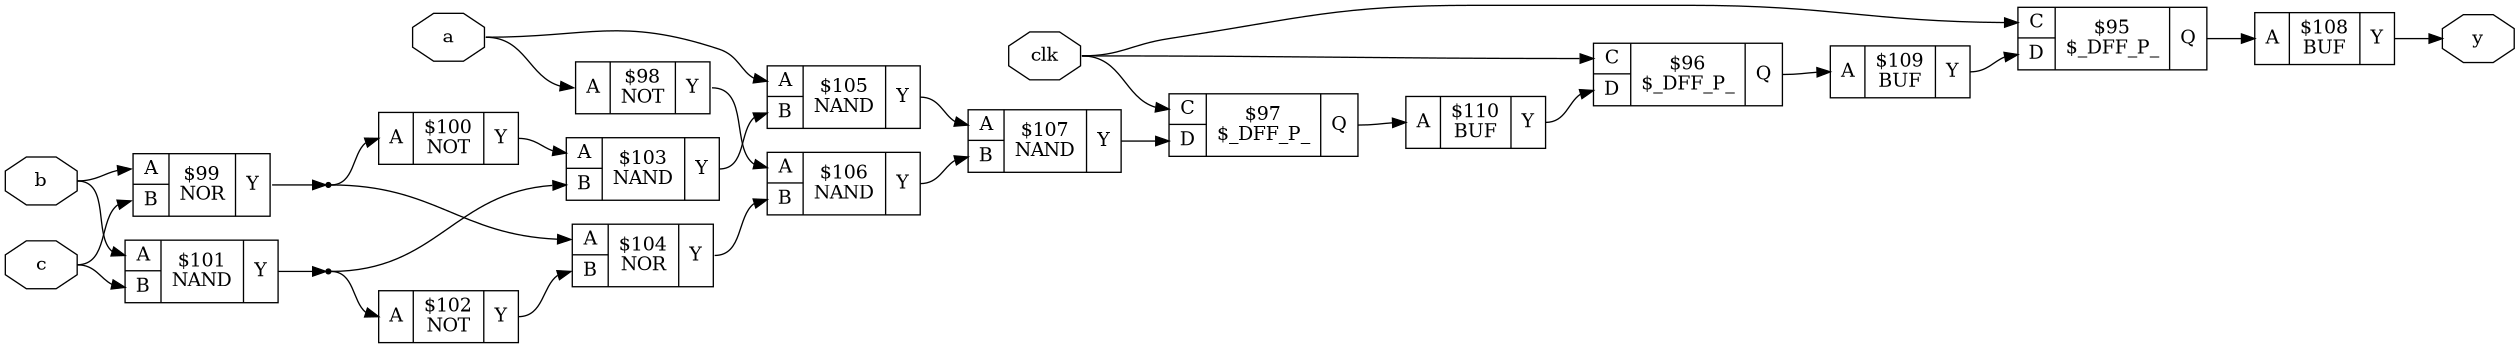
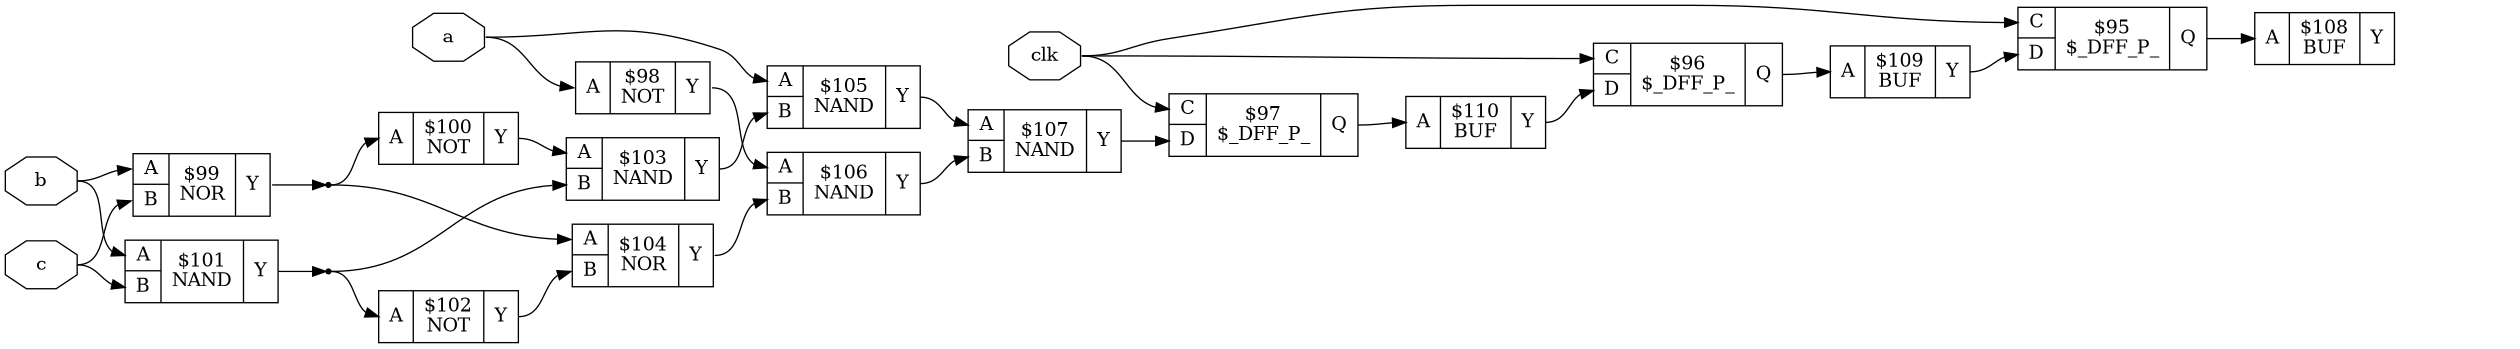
(2478, 39) -> none
